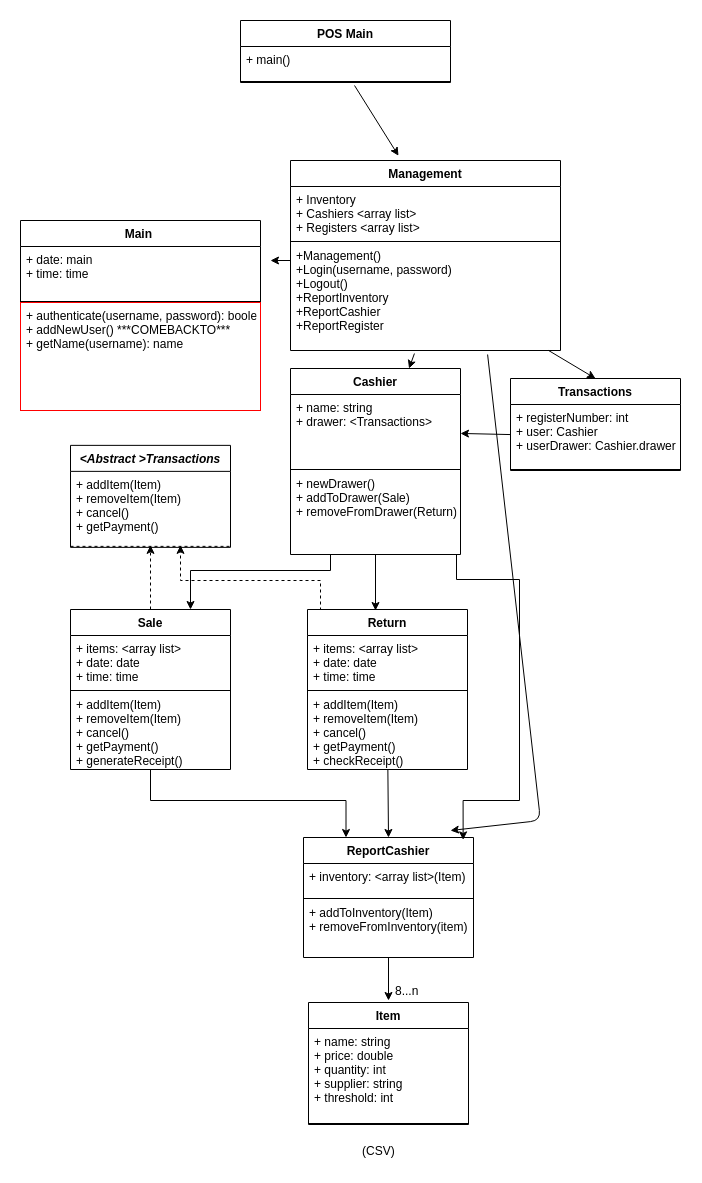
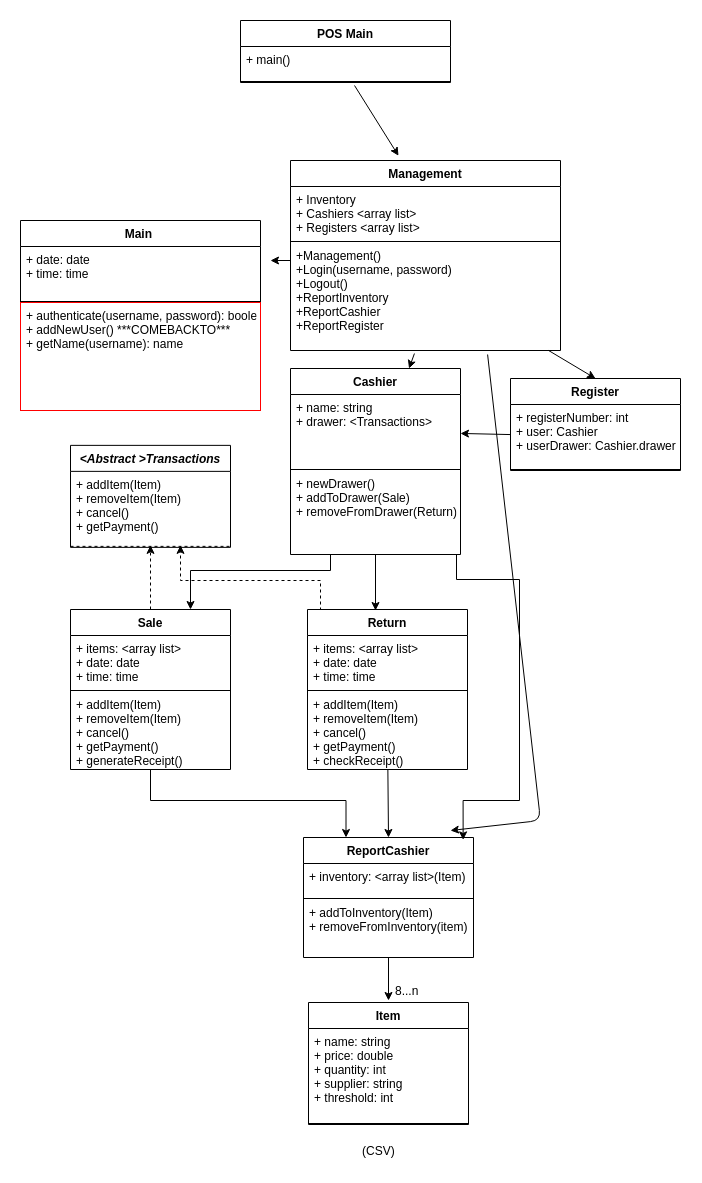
(60, 260) -> (62, 260)
(595, 392) -> (595, 392)
